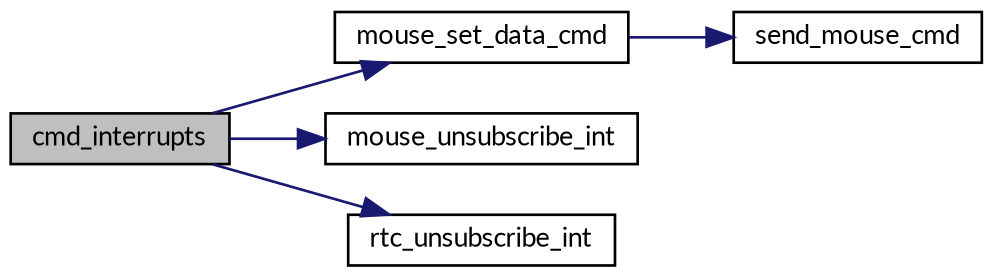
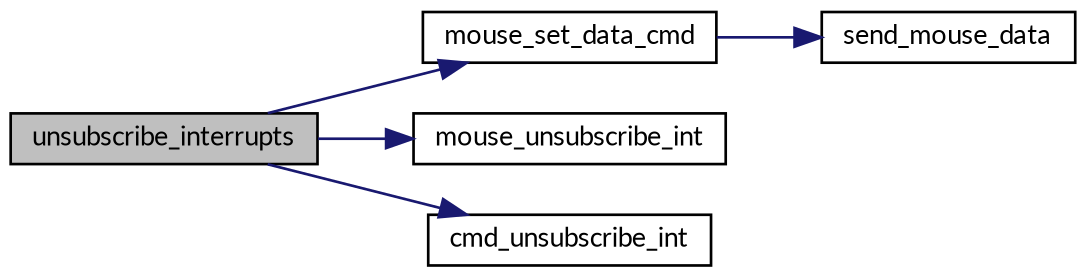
(858, 37) -> (948, 37)
(120, 139) -> (164, 139)
(482, 240) -> (570, 240)
